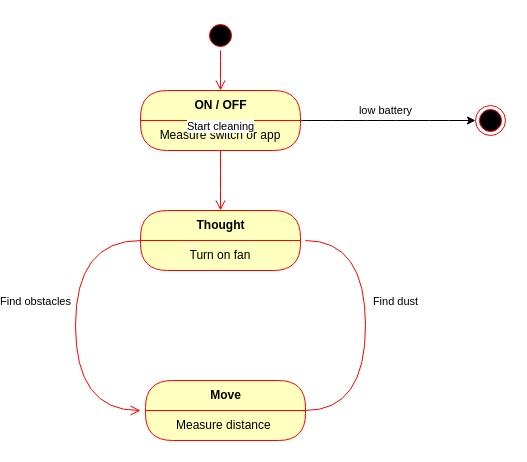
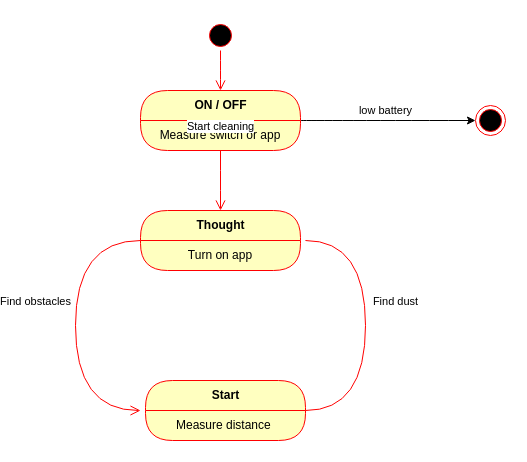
(221, 256) -> (221, 256)
(226, 396) -> (226, 396)
